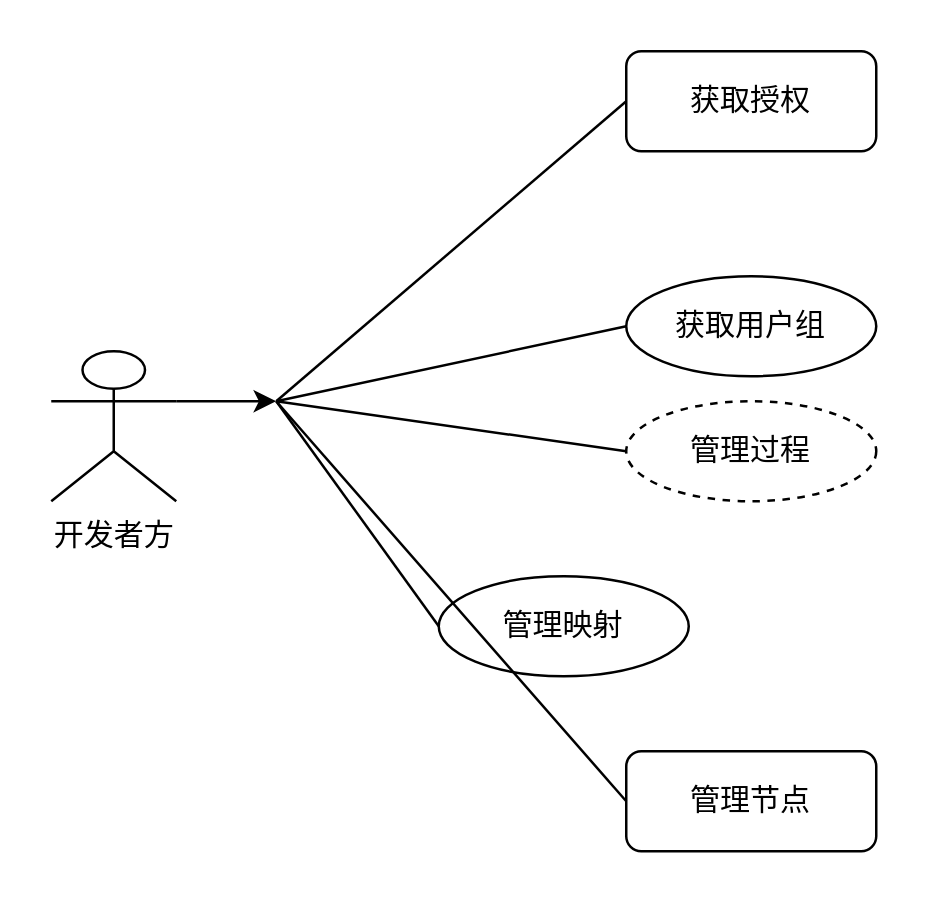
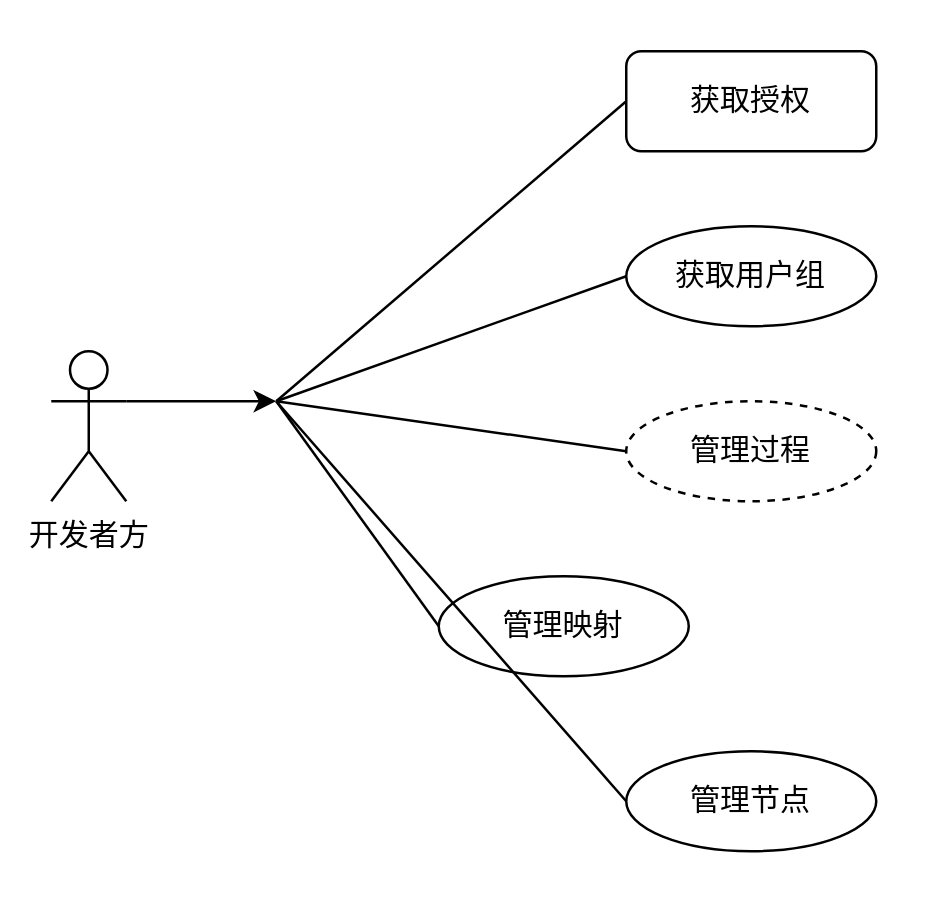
(751, 326) -> (751, 276)
(114, 426) -> (89, 426)
(751, 801) -> (751, 801)
